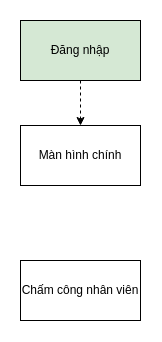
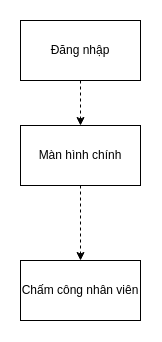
(81, 51) -> (81, 51)
none -> (81, 220)
